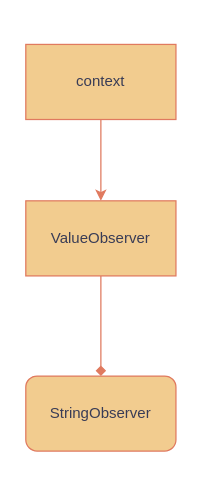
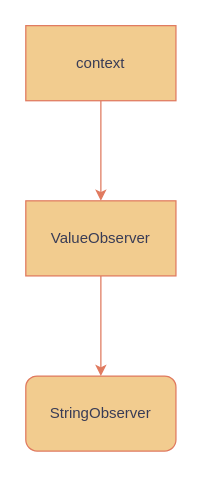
(101, 82) -> (101, 63)
(101, 365) -> (101, 366)
